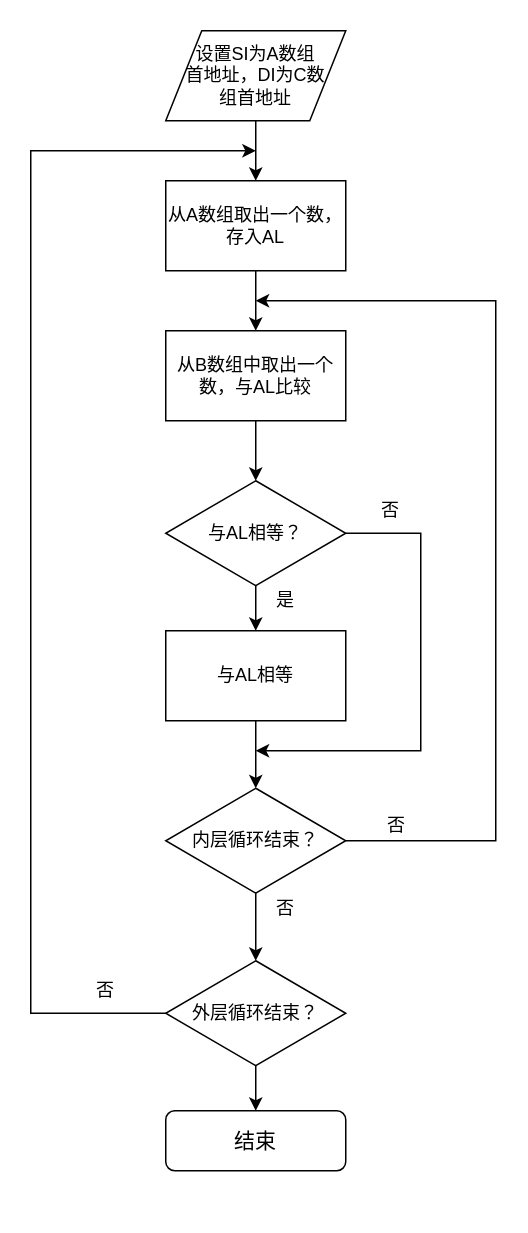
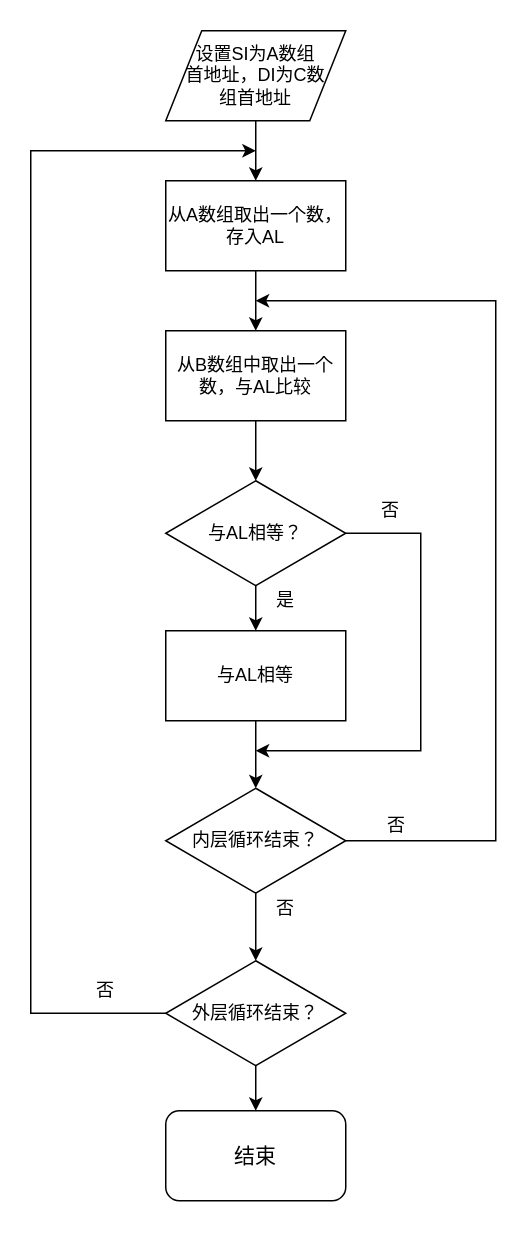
(256, 1141) -> (256, 1156)
